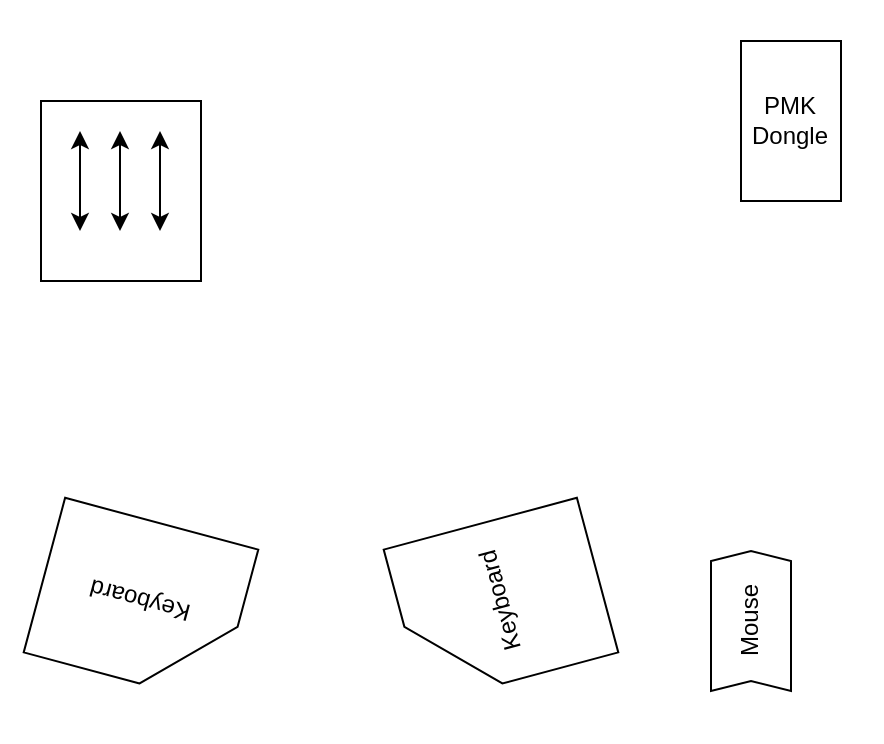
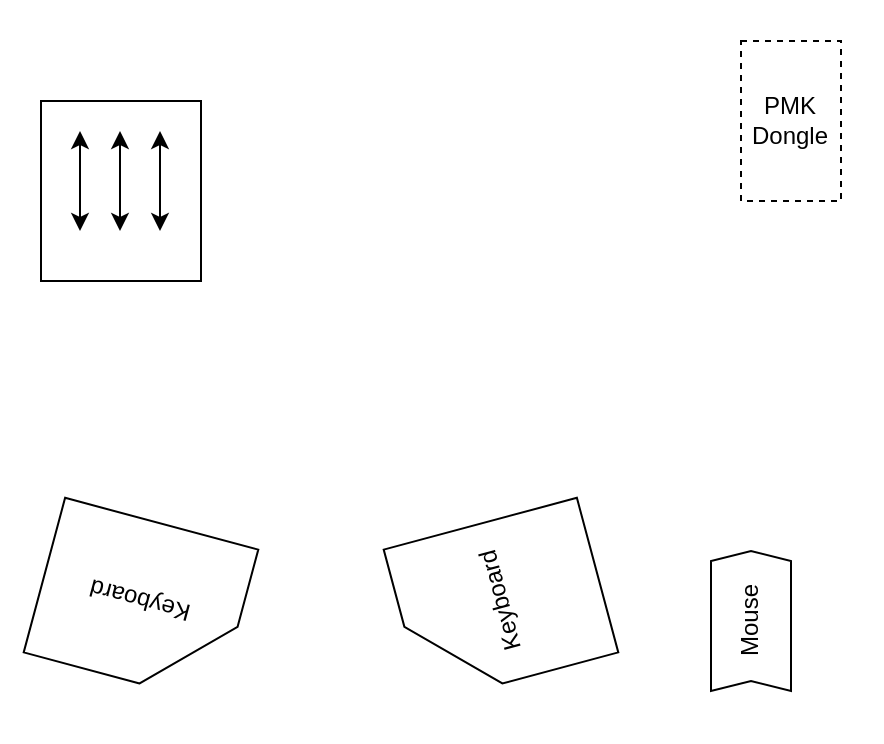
(791, 121) -> (791, 121)
